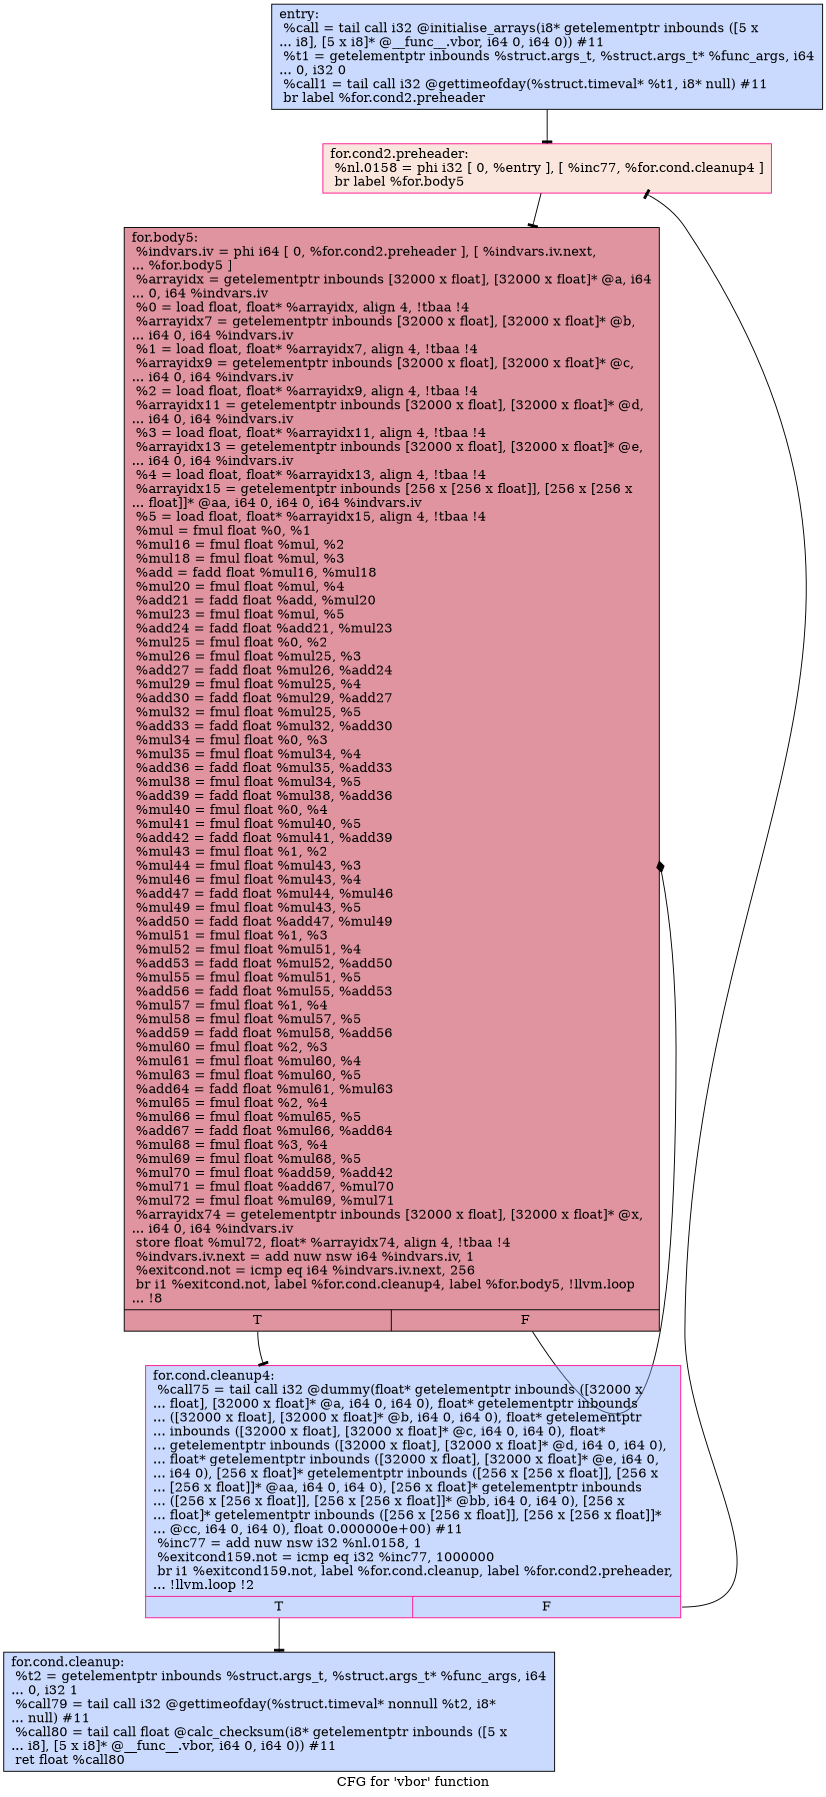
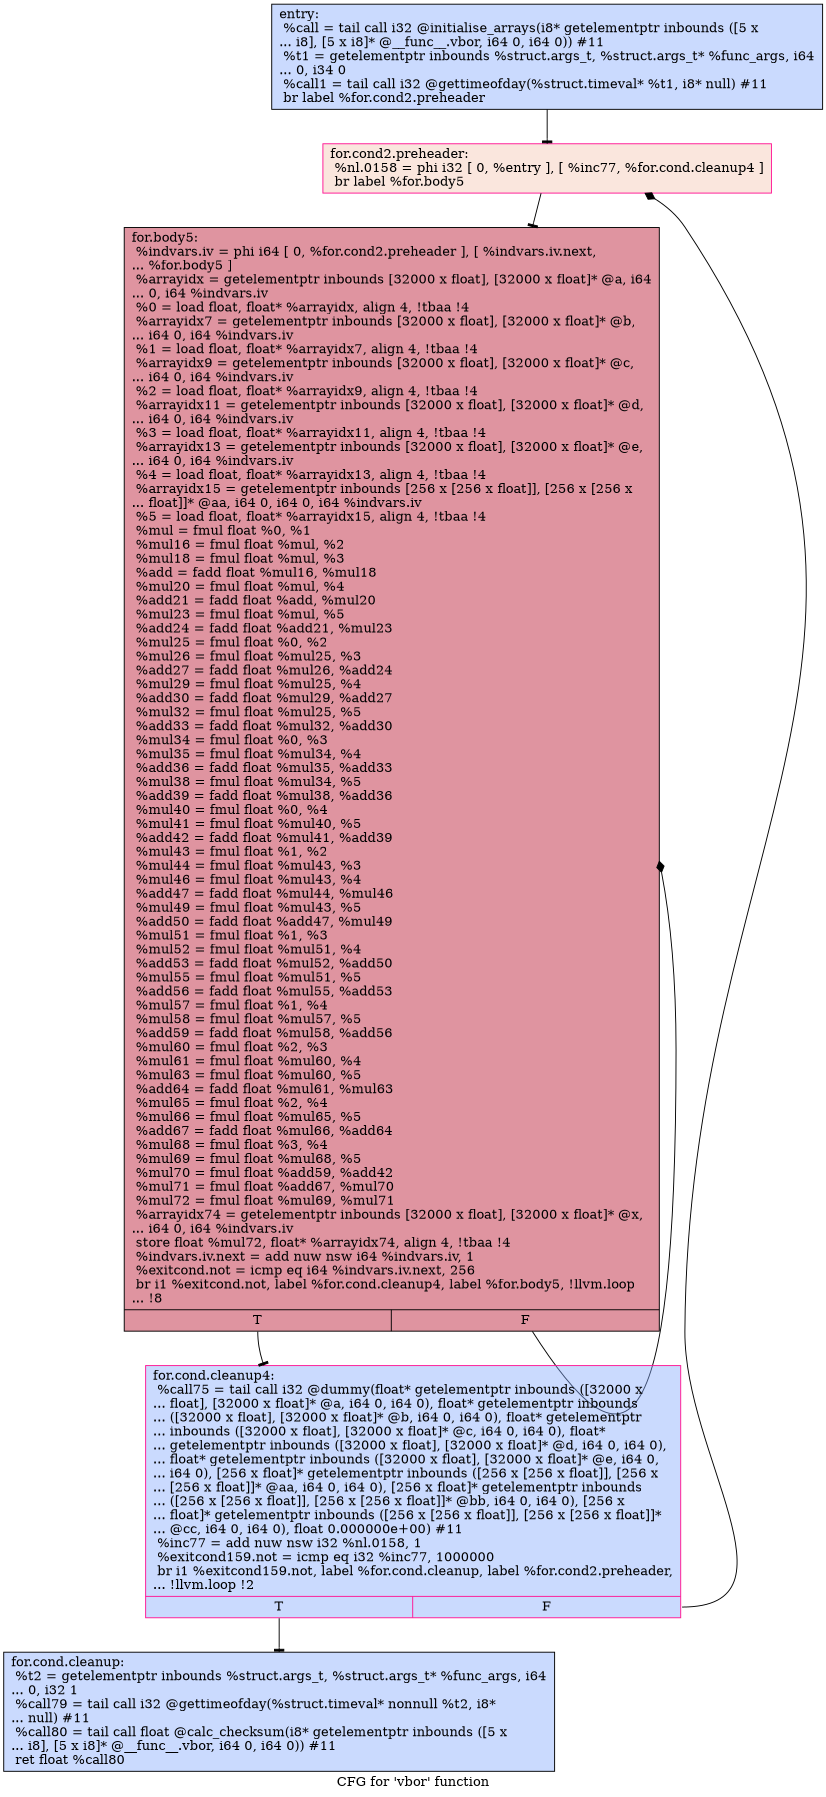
(313, 70) -> (313, 70)
(751, 902) -> (750, 905)
